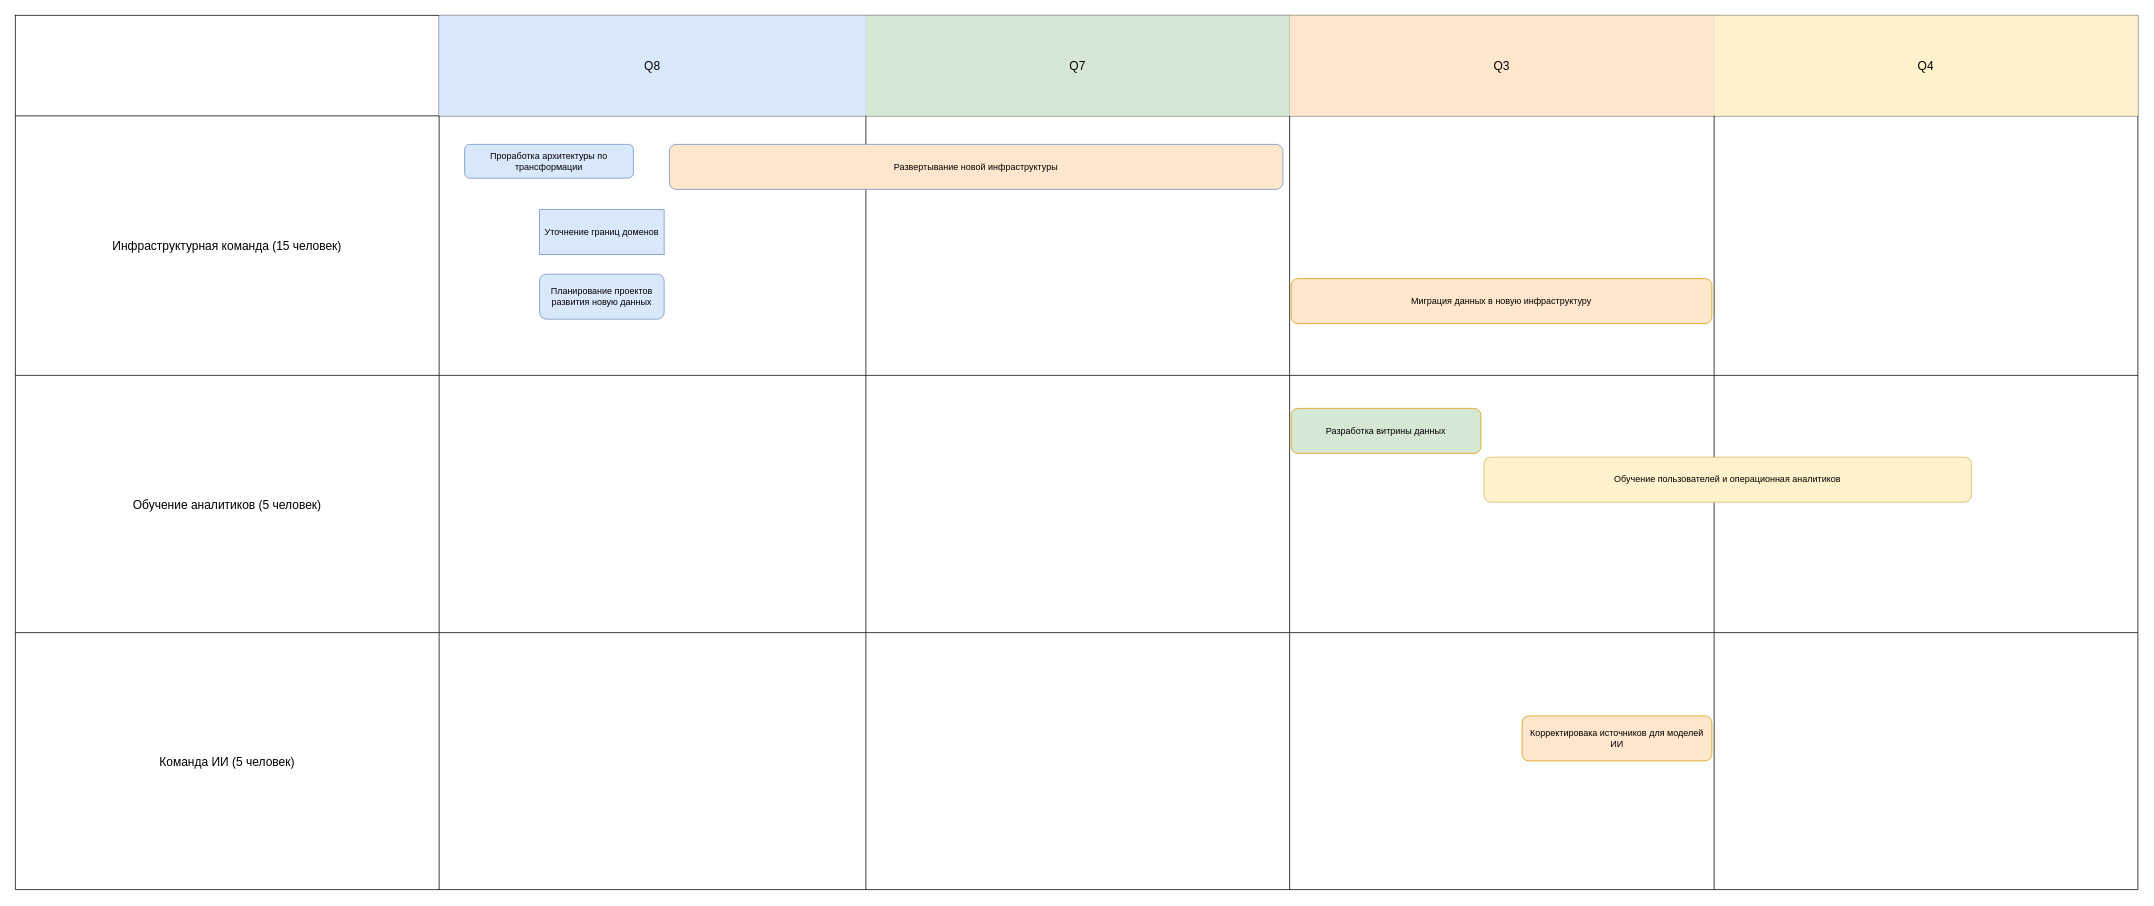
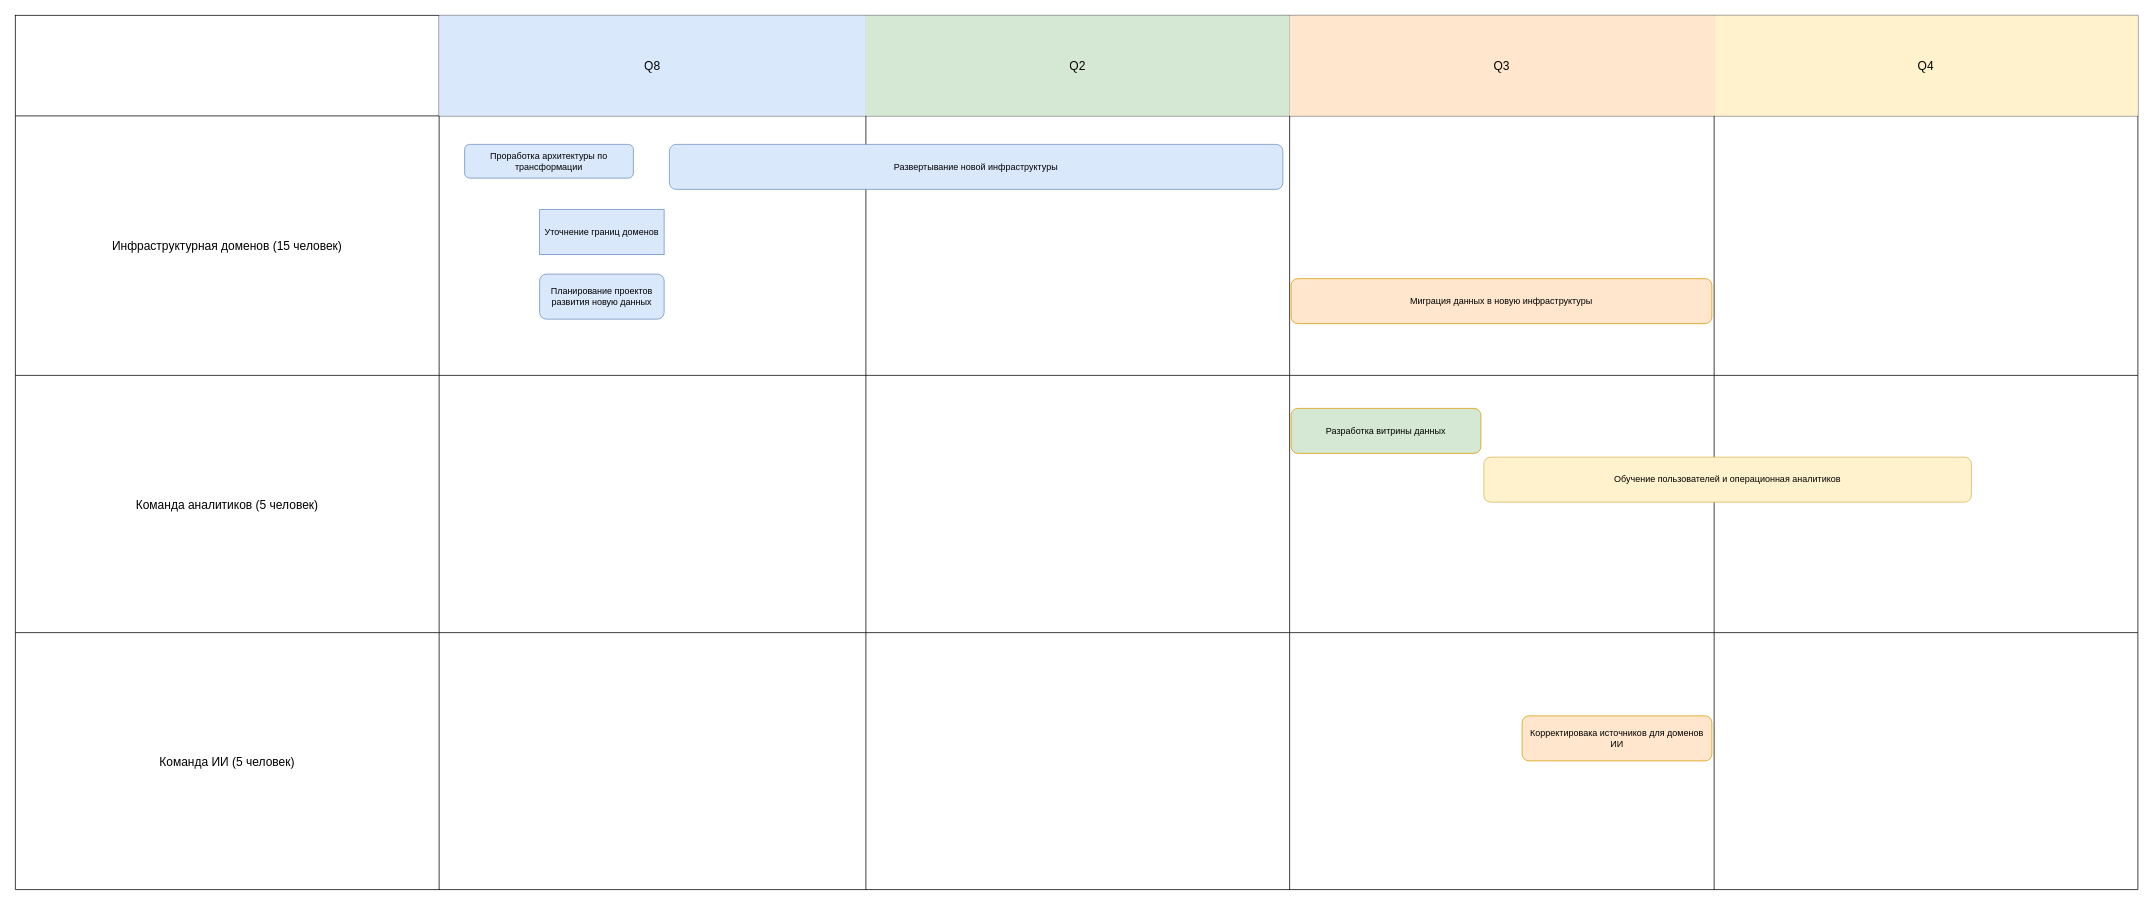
(1078, 66) -> (1078, 66)
(976, 167) -> (976, 167)
(227, 246) -> (227, 246)
(1502, 301) -> (1502, 301)
(227, 504) -> (227, 504)
(1617, 738) -> (1617, 738)
